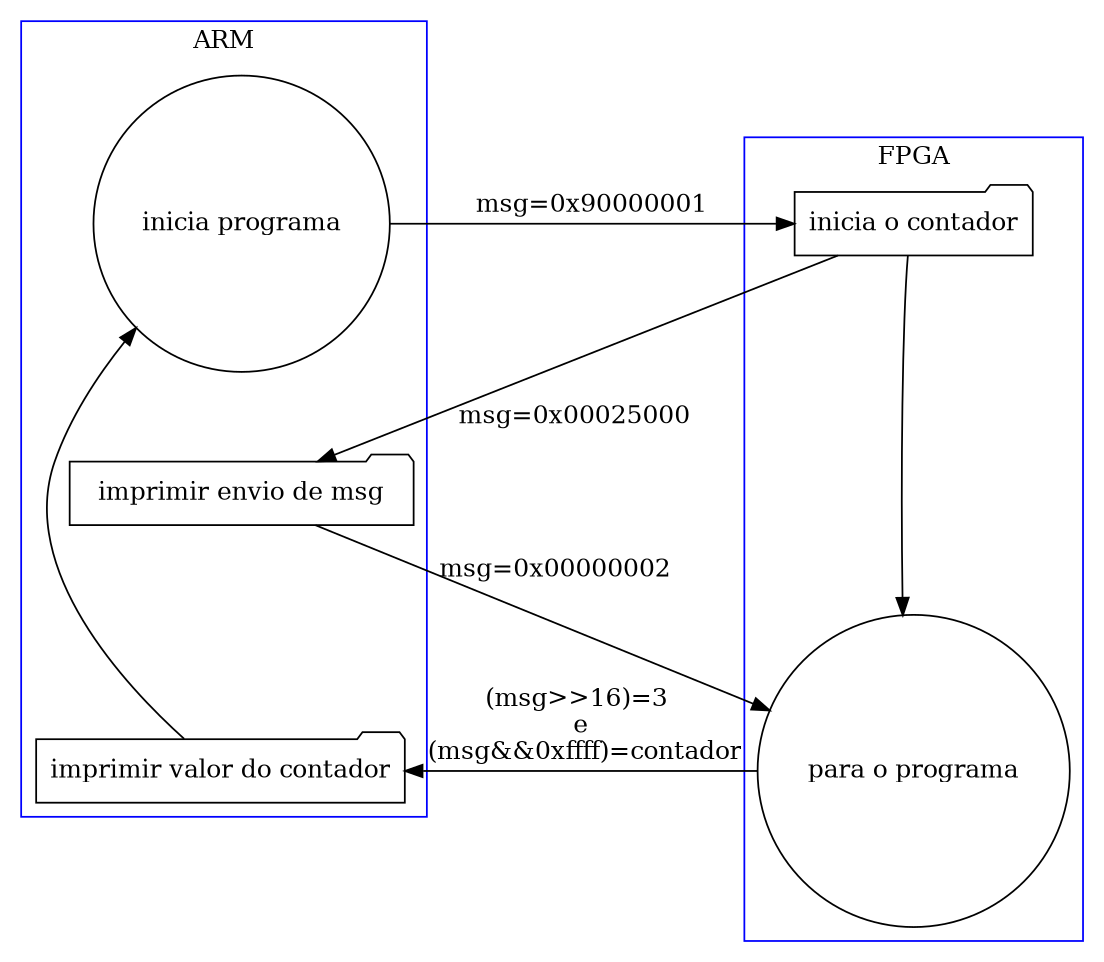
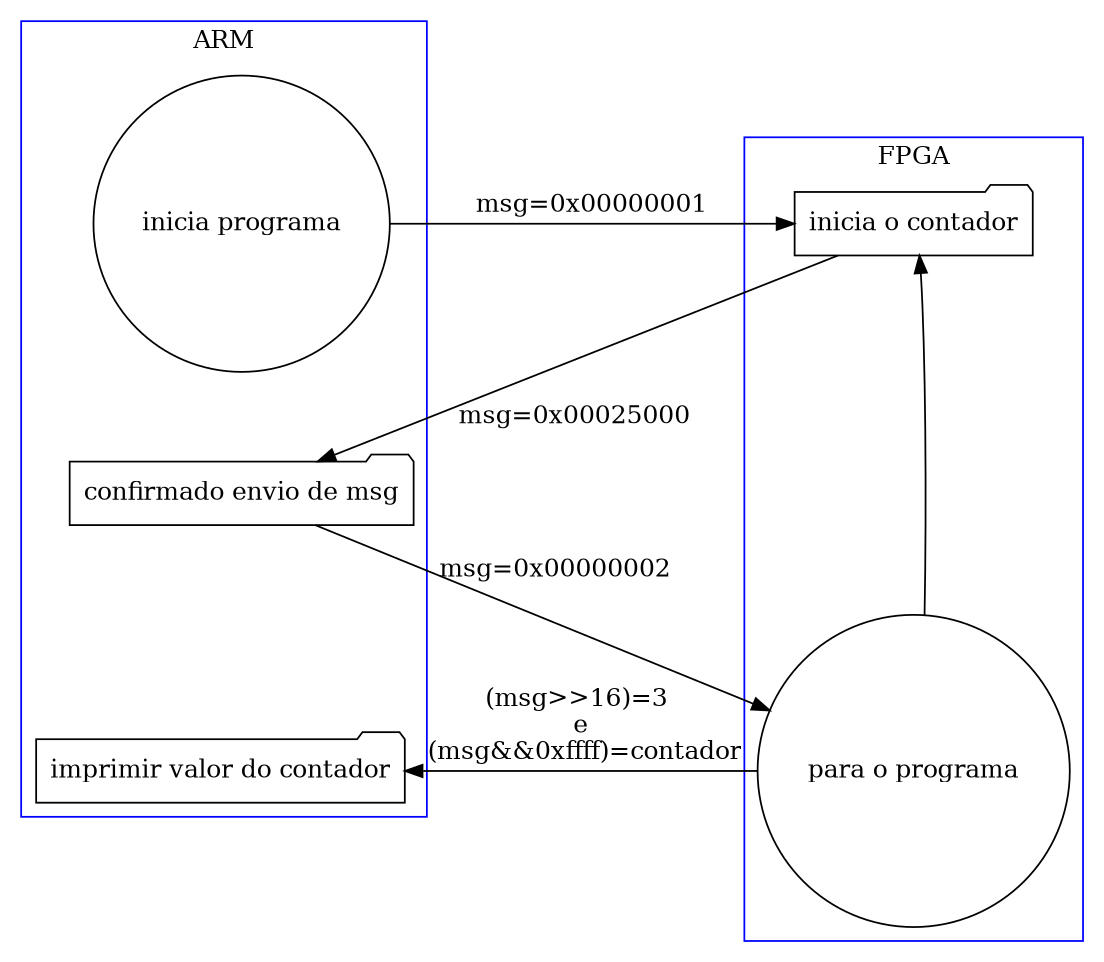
(592, 205) -> (592, 205)
(902, 426) -> (925, 444)
(242, 493) -> (242, 493)
(54, 552) -> none
